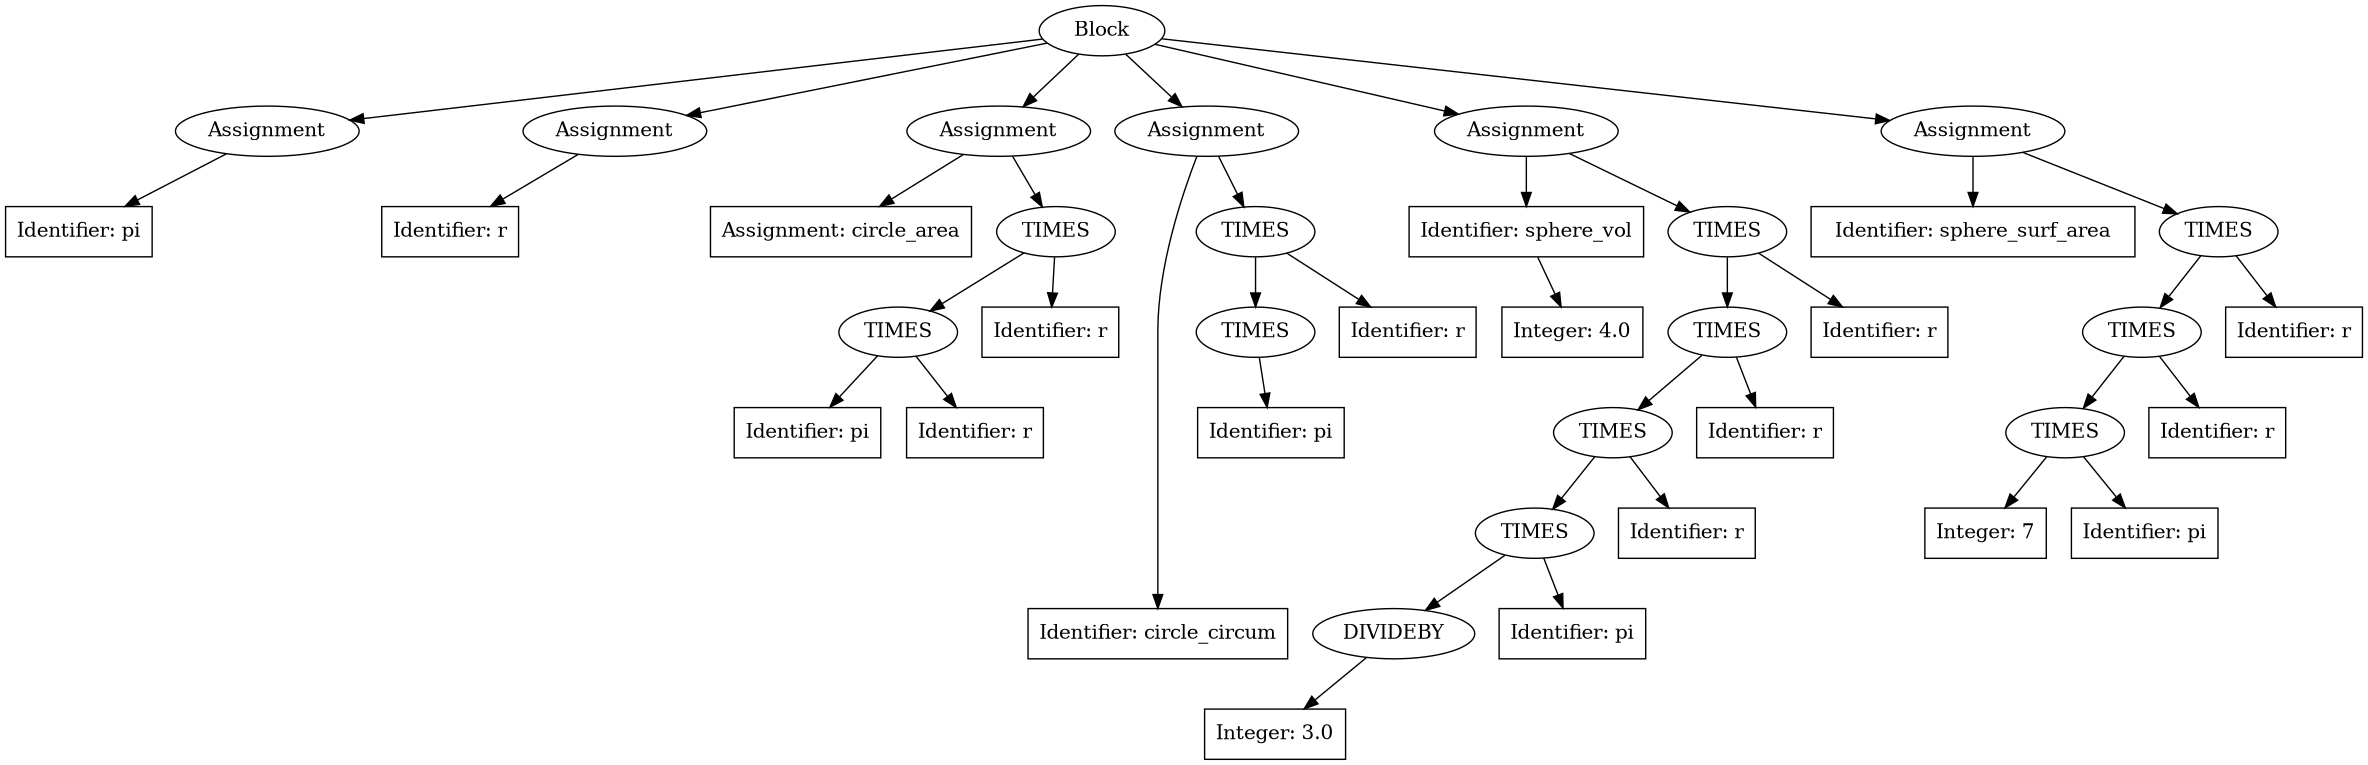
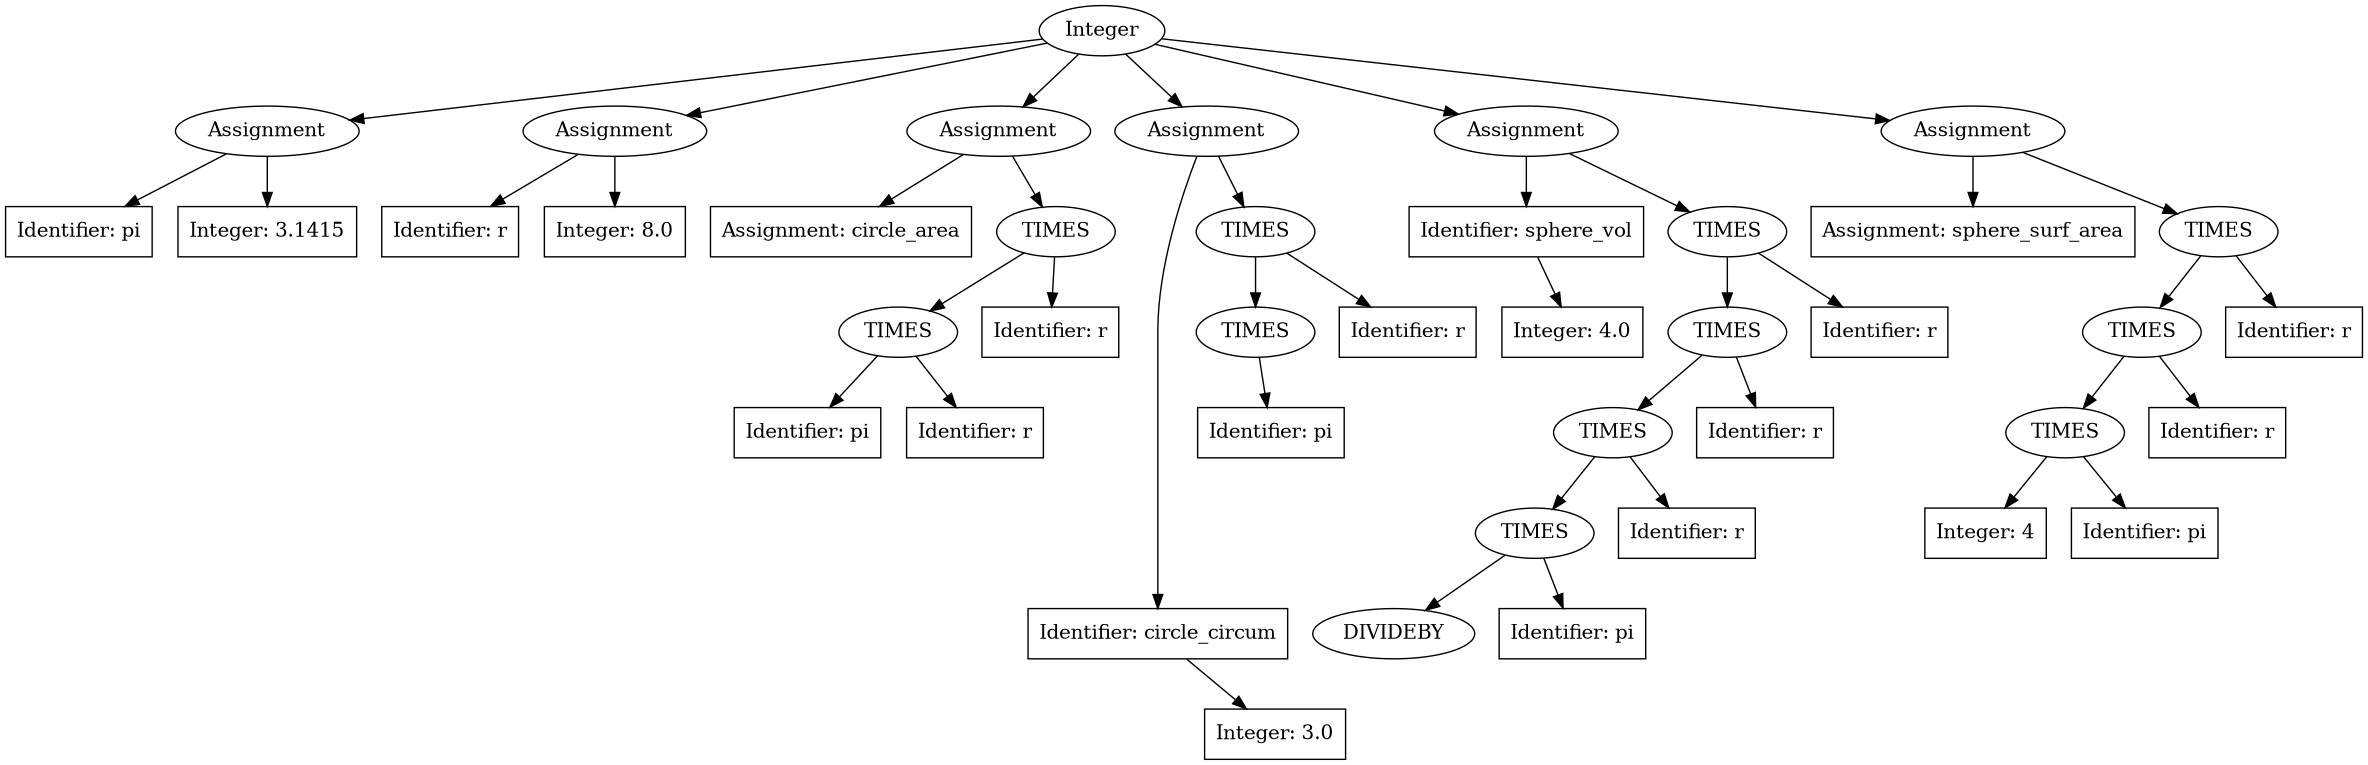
(1102, 31) -> (1102, 31)
none -> (267, 232)
none -> (615, 232)
(1973, 232) -> (1973, 232)
(1986, 533) -> (1986, 533)
(1341, 679) -> (1211, 679)
